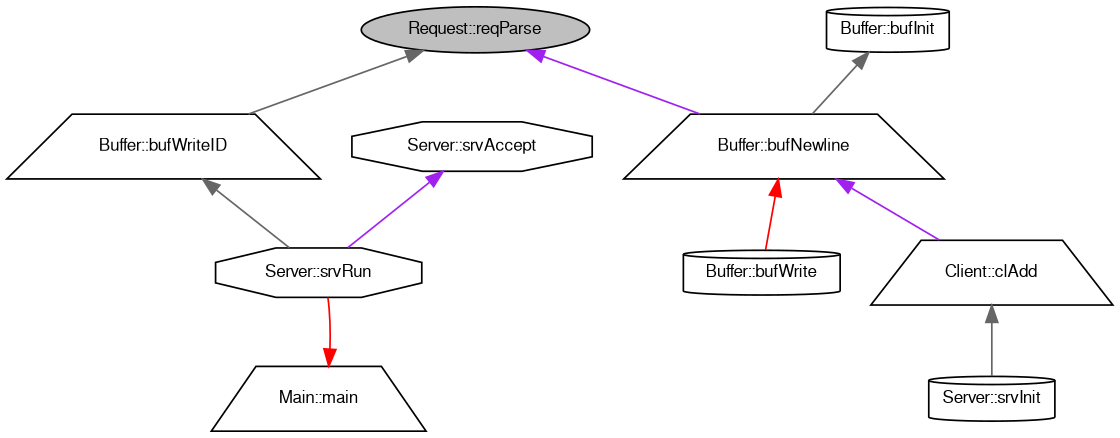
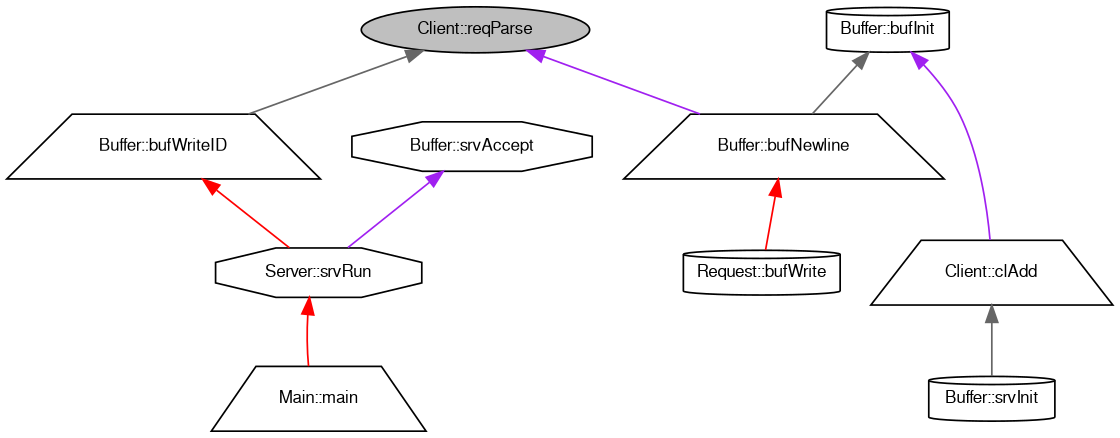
(475, 30) -> (475, 30)
(472, 147) -> (472, 147)
(896, 214) -> (972, 146)
(253, 219) -> (253, 219)
(762, 273) -> (762, 273)
(330, 323) -> (307, 340)
(992, 399) -> (992, 399)
